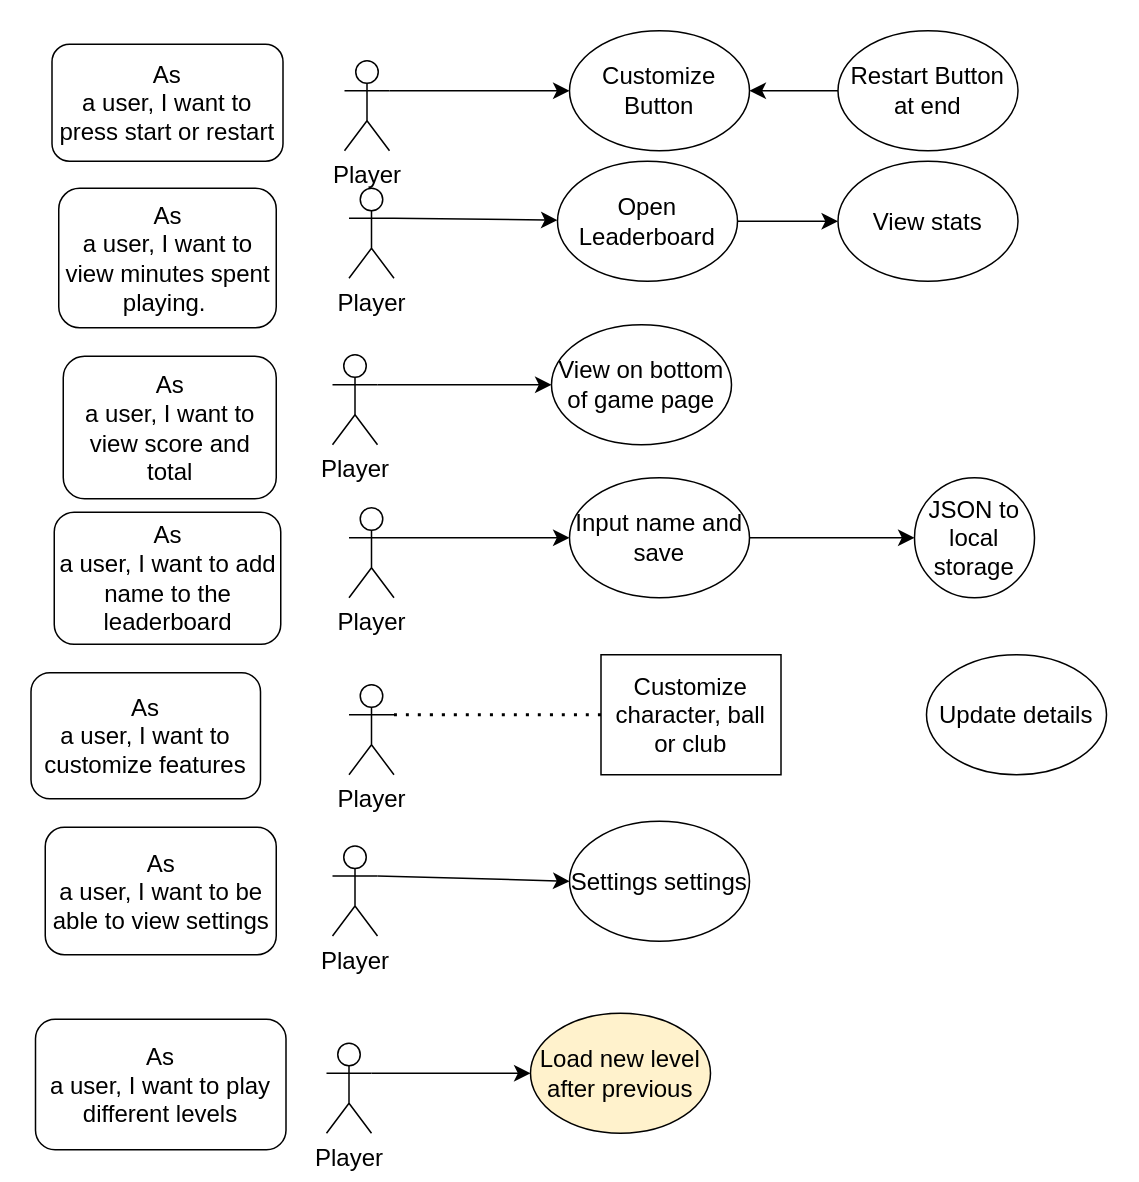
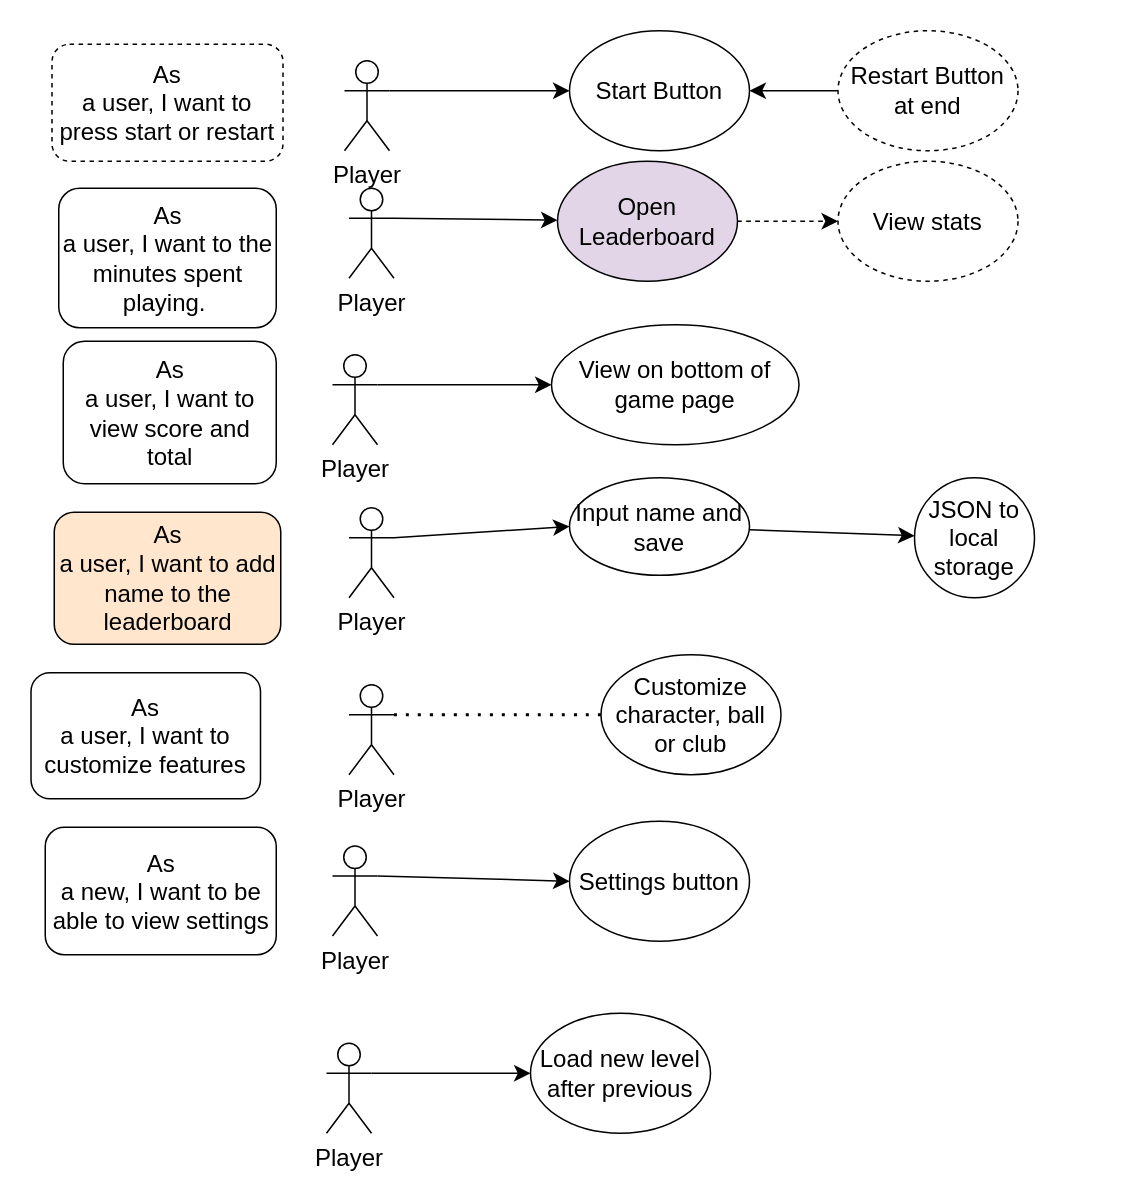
(659, 91) -> (659, 91)
(928, 91) -> (928, 91)
(167, 103) -> (167, 103)
(647, 221) -> (647, 221)
(783, 221) -> (783, 221)
(928, 221) -> (928, 221)
(168, 259) -> (168, 259)
(641, 385) -> (675, 385)
(170, 428) -> (170, 413)
(659, 538) -> (659, 527)
(167, 578) -> (167, 578)
(691, 715) -> (691, 715)
(1016, 715) -> none
(659, 881) -> (659, 881)
(161, 892) -> (161, 892)
(620, 1073) -> (620, 1073)
(161, 1085) -> none
